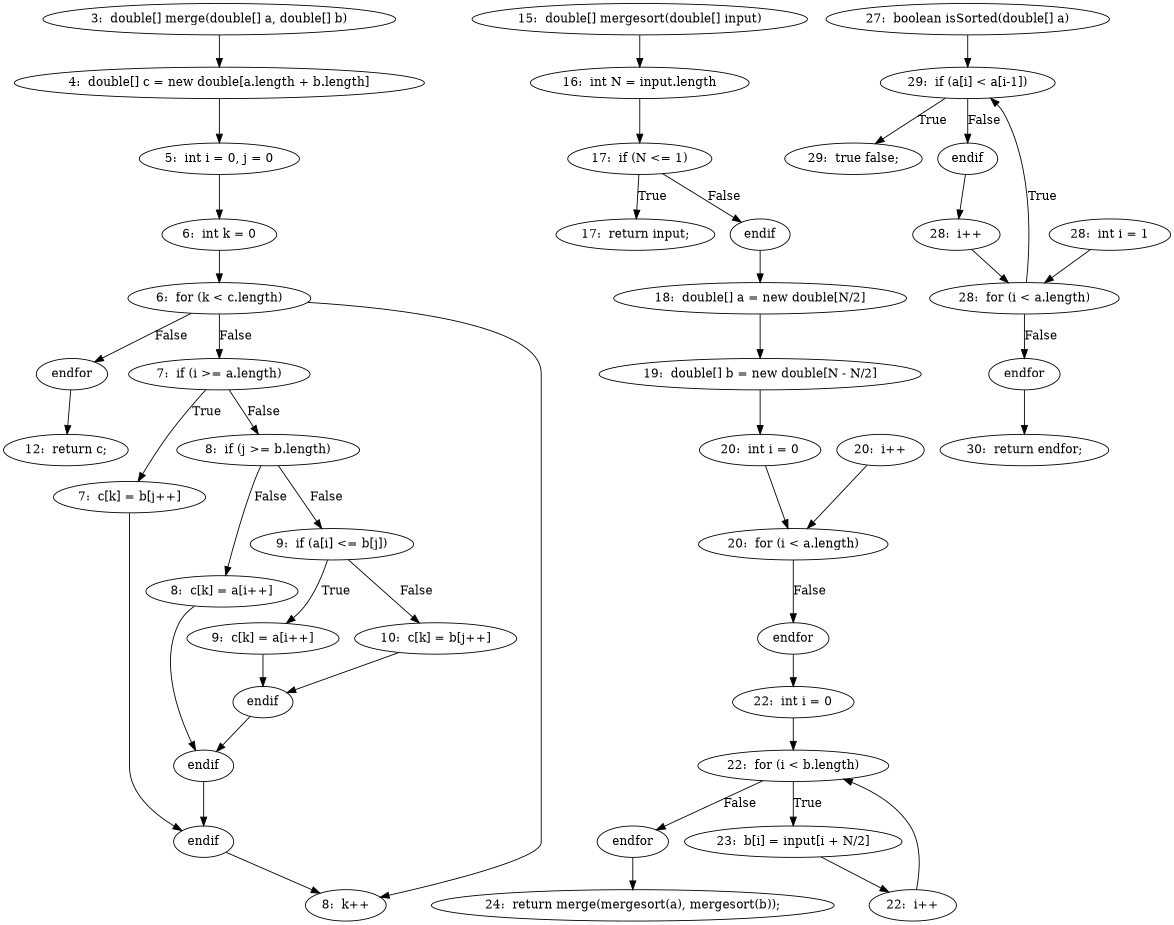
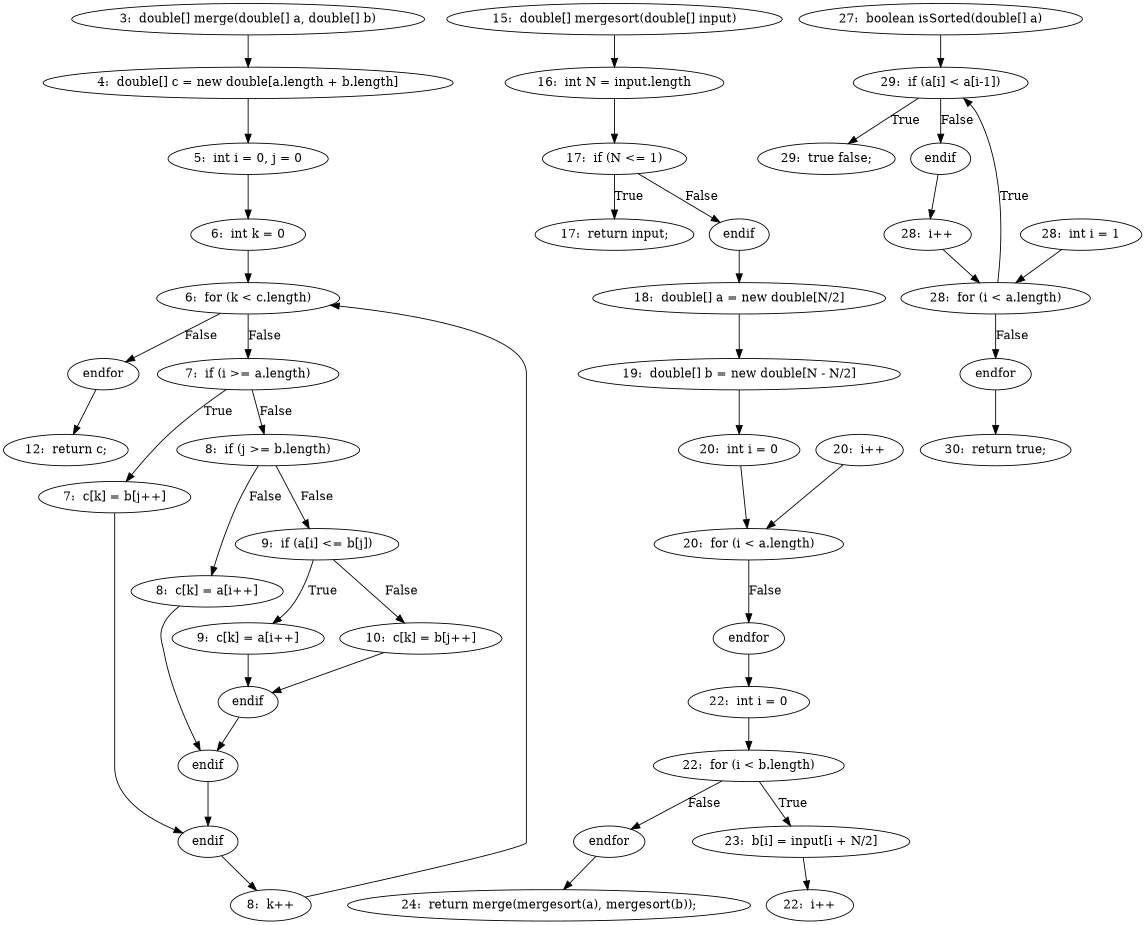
(1024, 450) -> (996, 450)
(541, 562) -> (526, 618)
(908, 823) -> none
